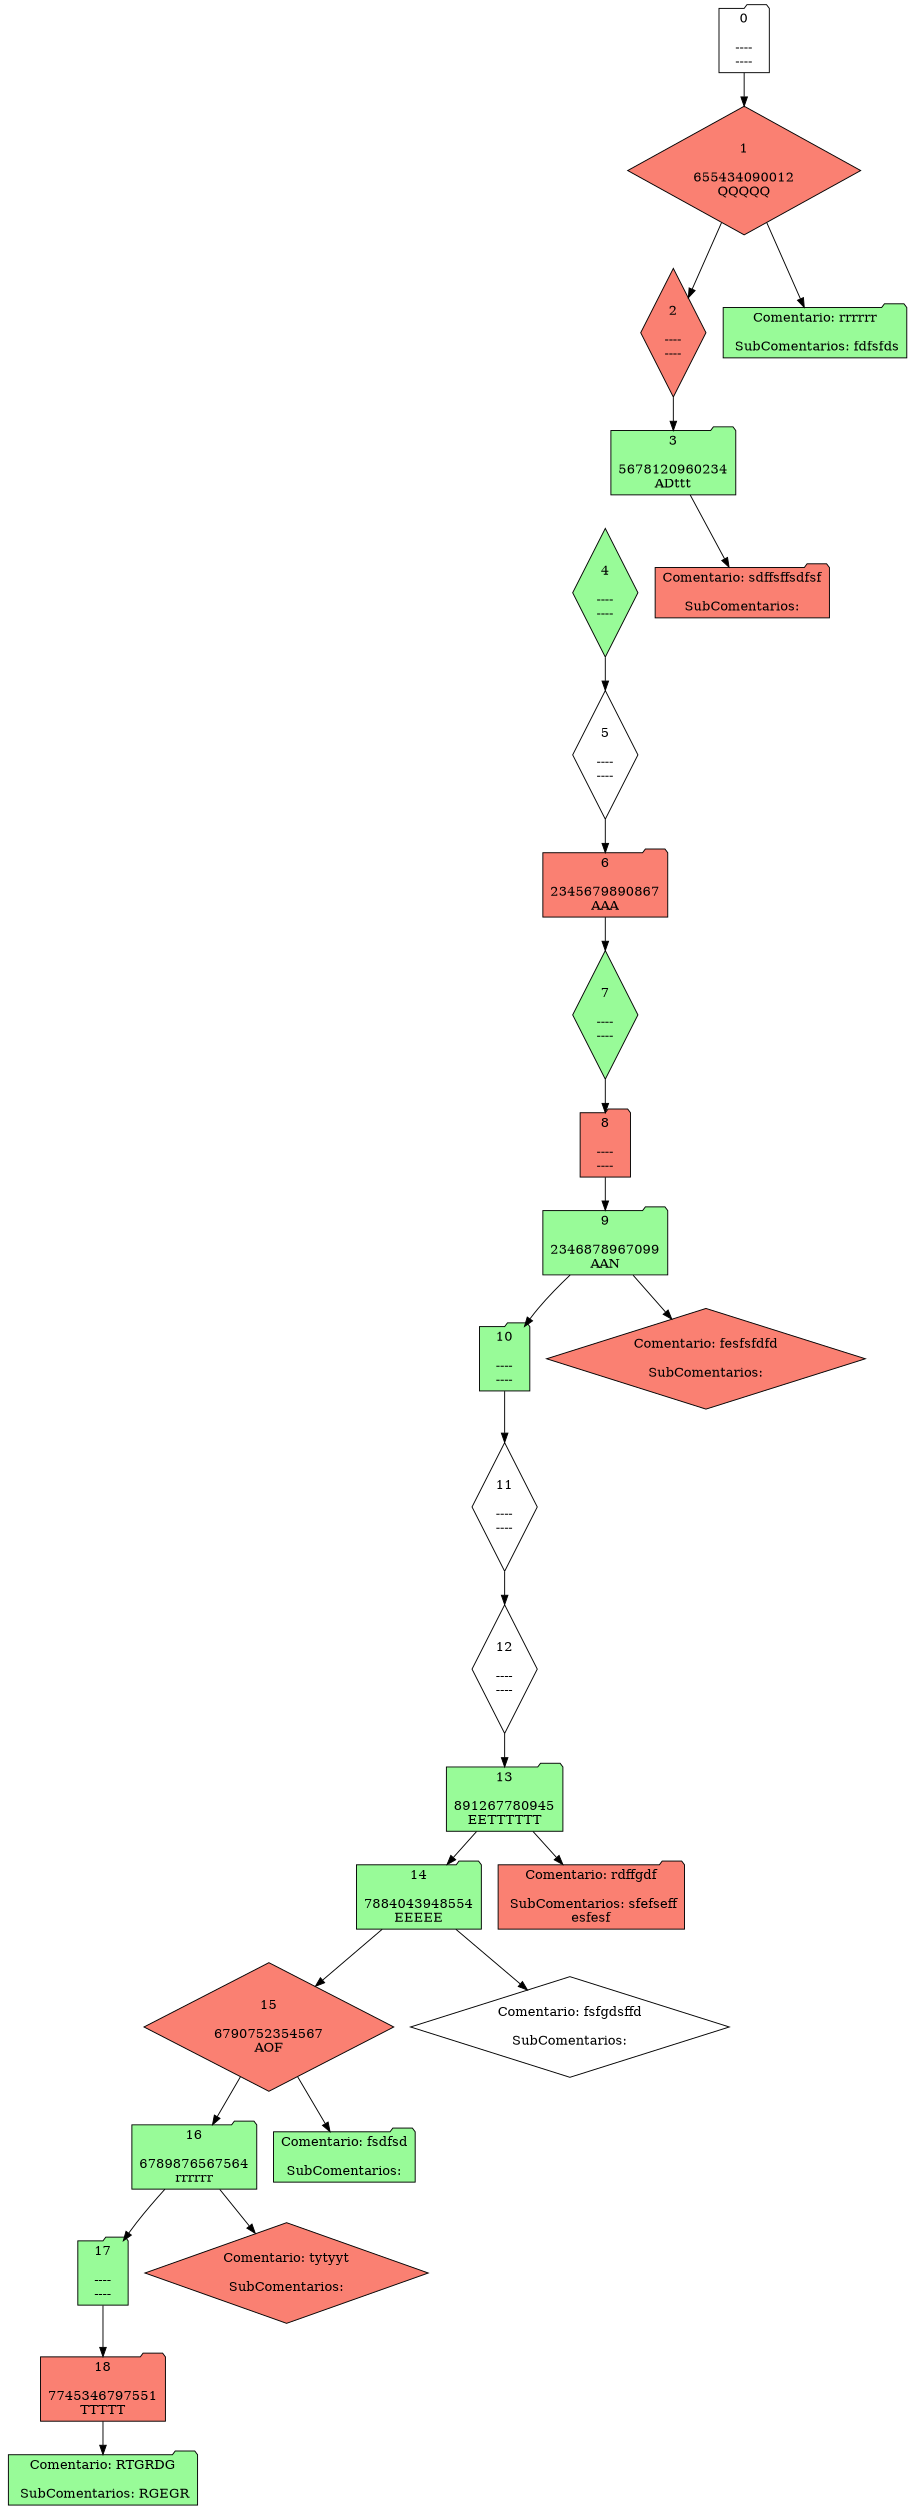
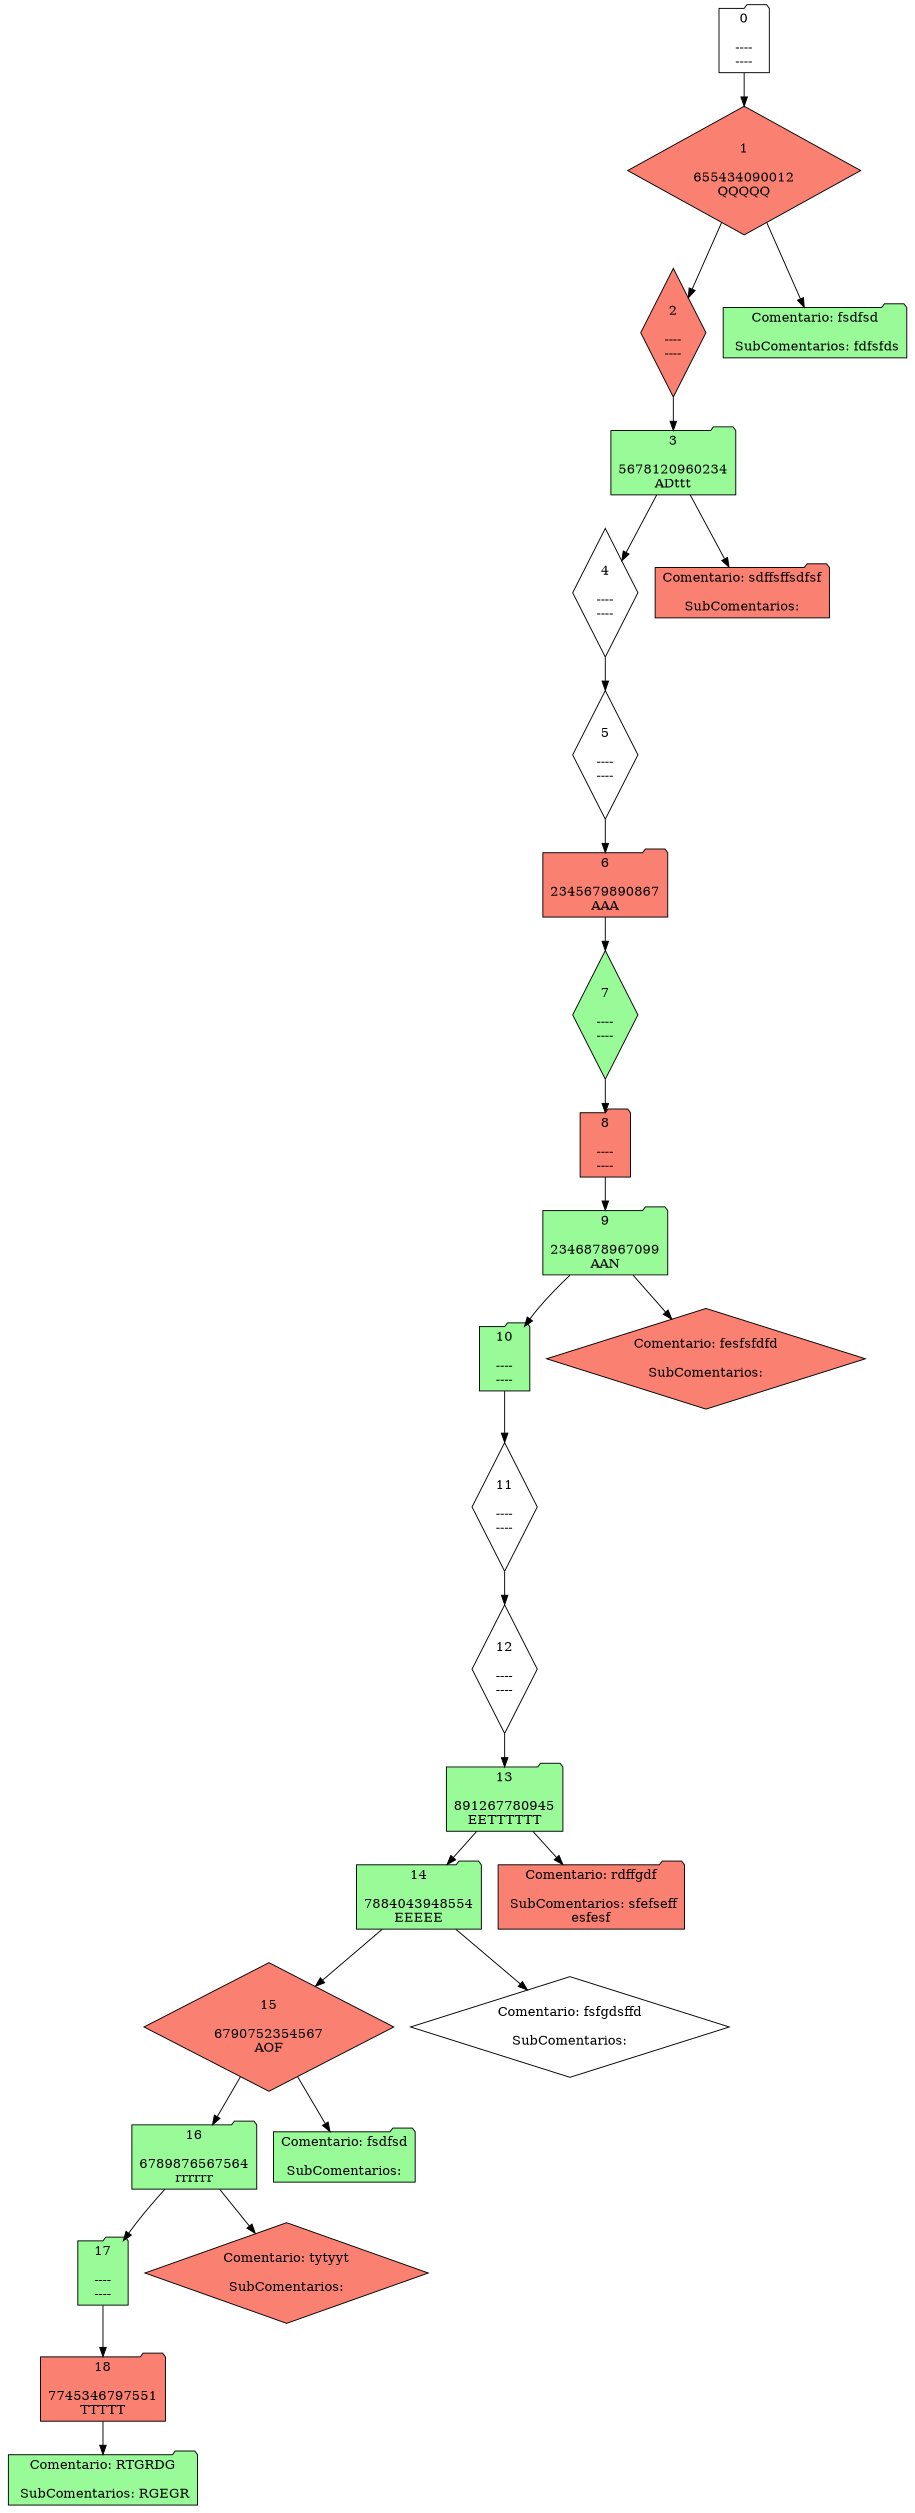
(815, 333) -> (815, 333)
none -> (641, 524)
(605, 593) -> (605, 593)
